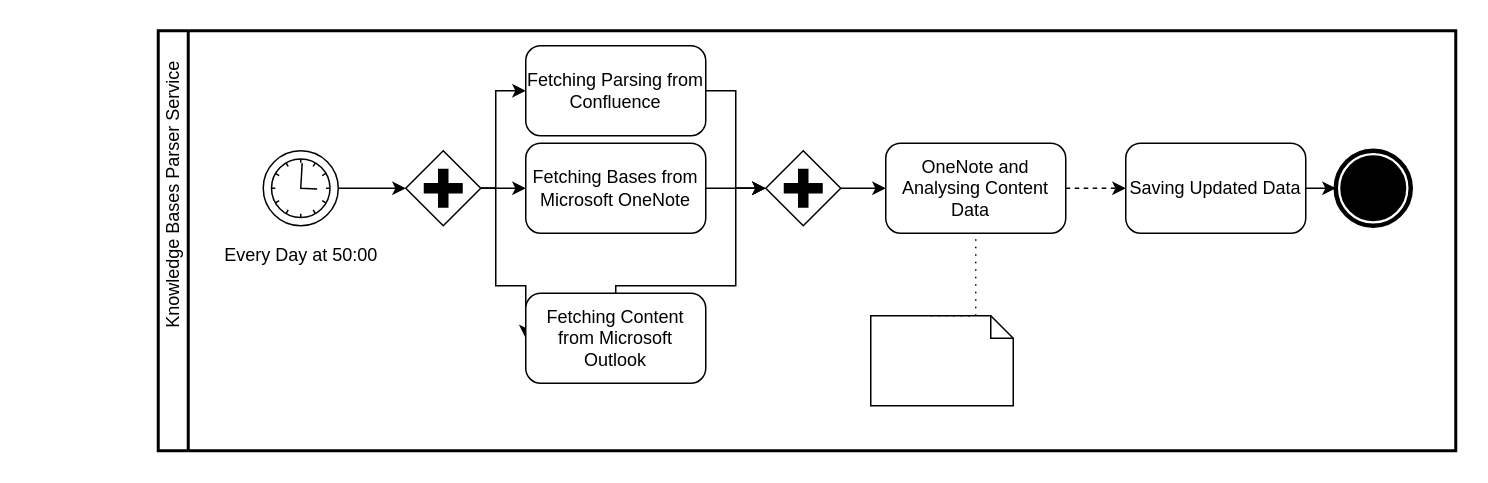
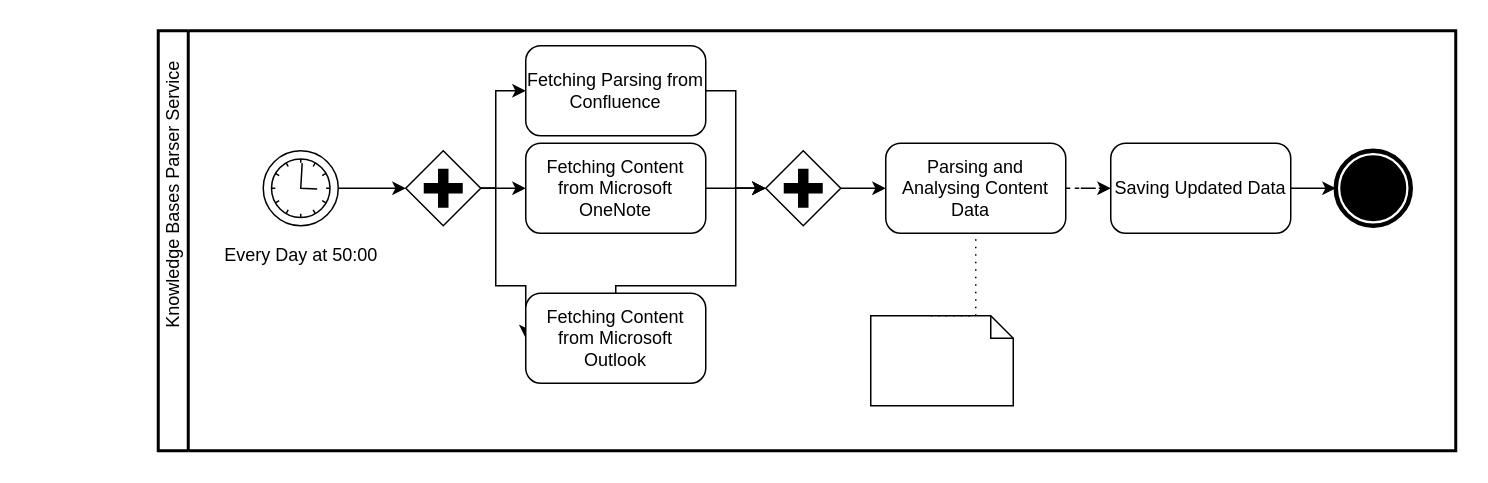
(616, 188) -> (616, 188)
(976, 188) -> (976, 188)
(1216, 188) -> (1201, 188)
